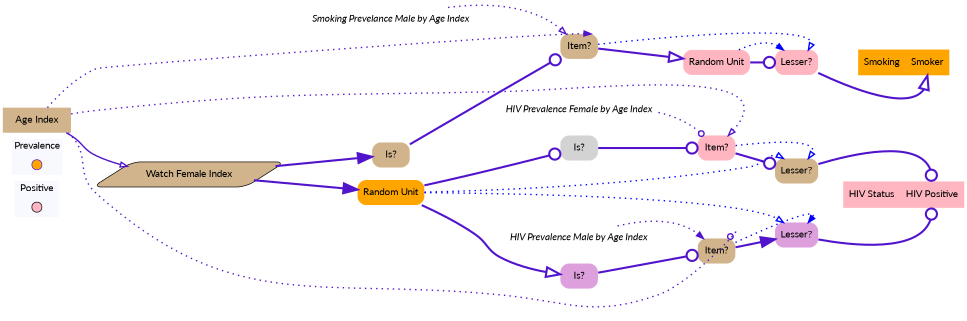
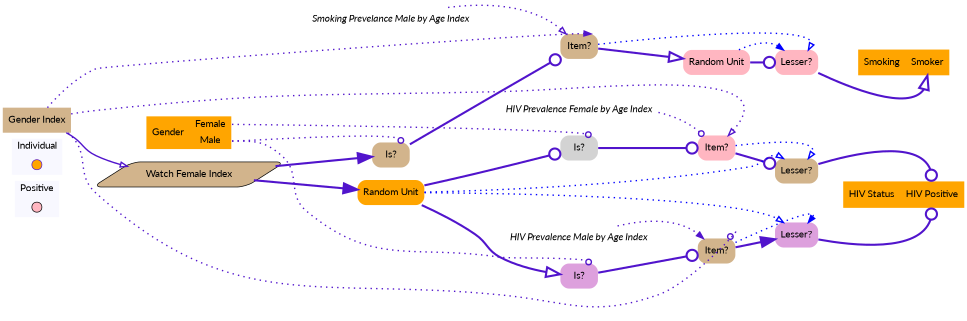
(37, 120) -> (37, 120)
none -> (189, 133)
(37, 146) -> (37, 146)
(904, 195) -> (904, 195)
